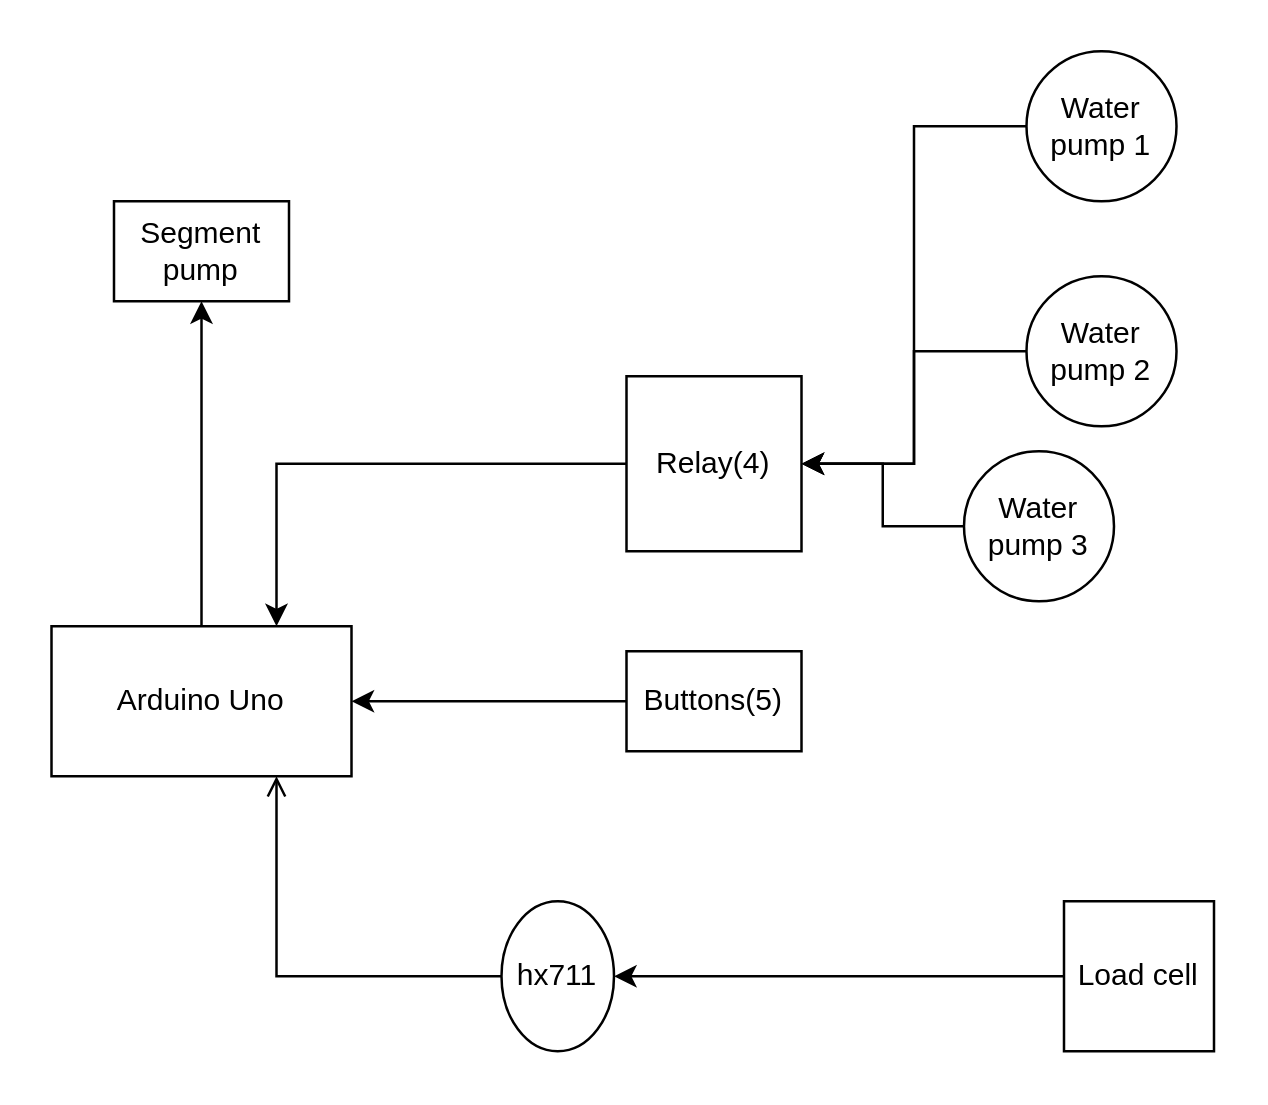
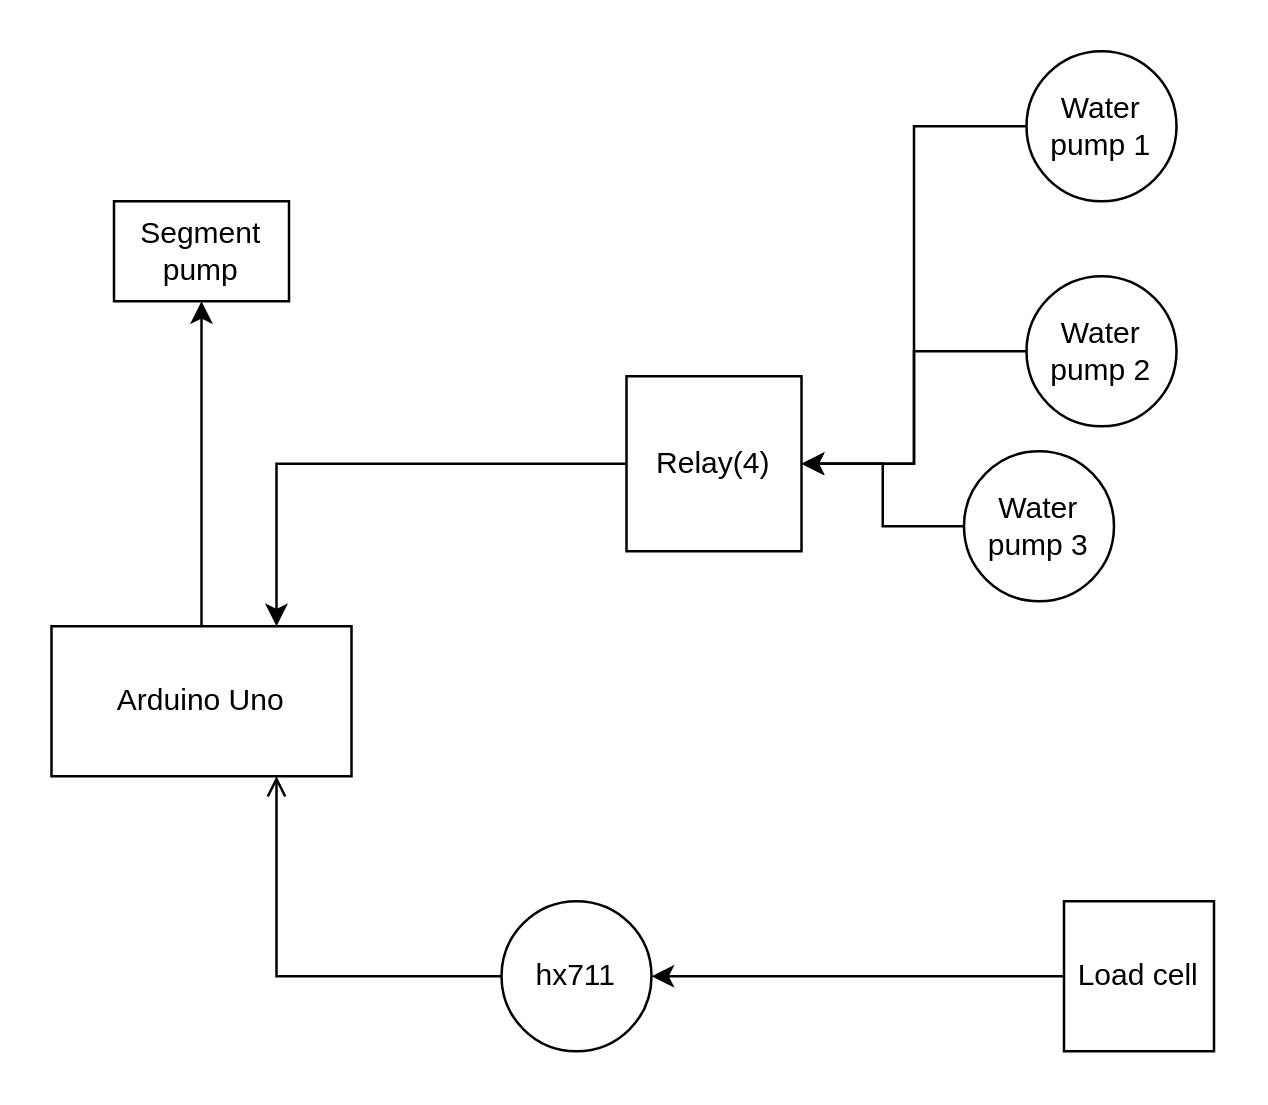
(497, 701) -> none
(714, 701) -> none
(558, 976) -> (576, 976)
